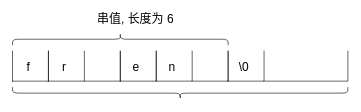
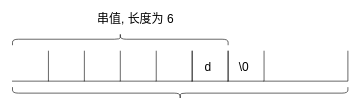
(28, 66) -> none
(64, 66) -> none
(136, 66) -> none
(172, 66) -> none
none -> (208, 66)
